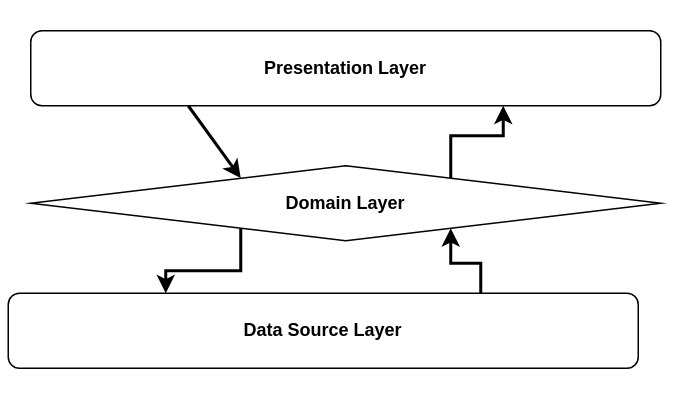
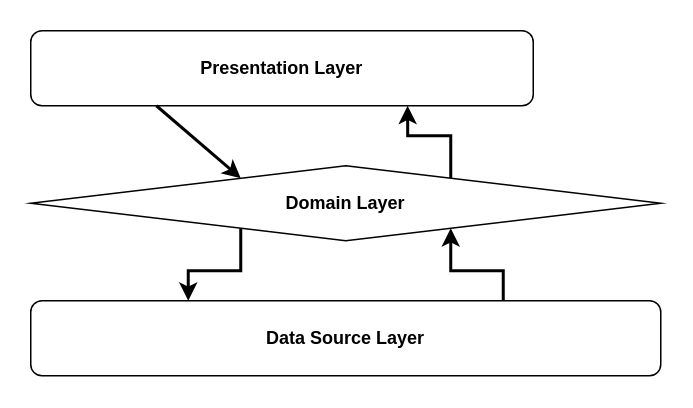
(346, 68) -> (282, 68)
(323, 331) -> (346, 338)
